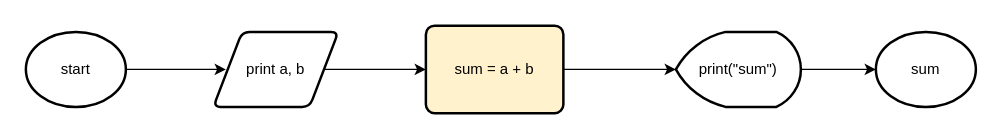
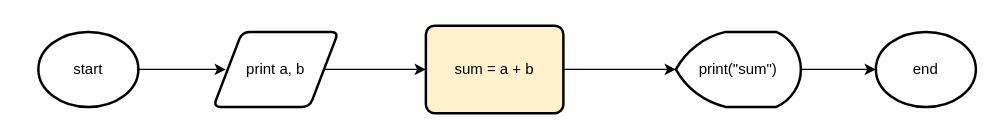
(76, 69) -> (88, 69)
(926, 69) -> (926, 69)
